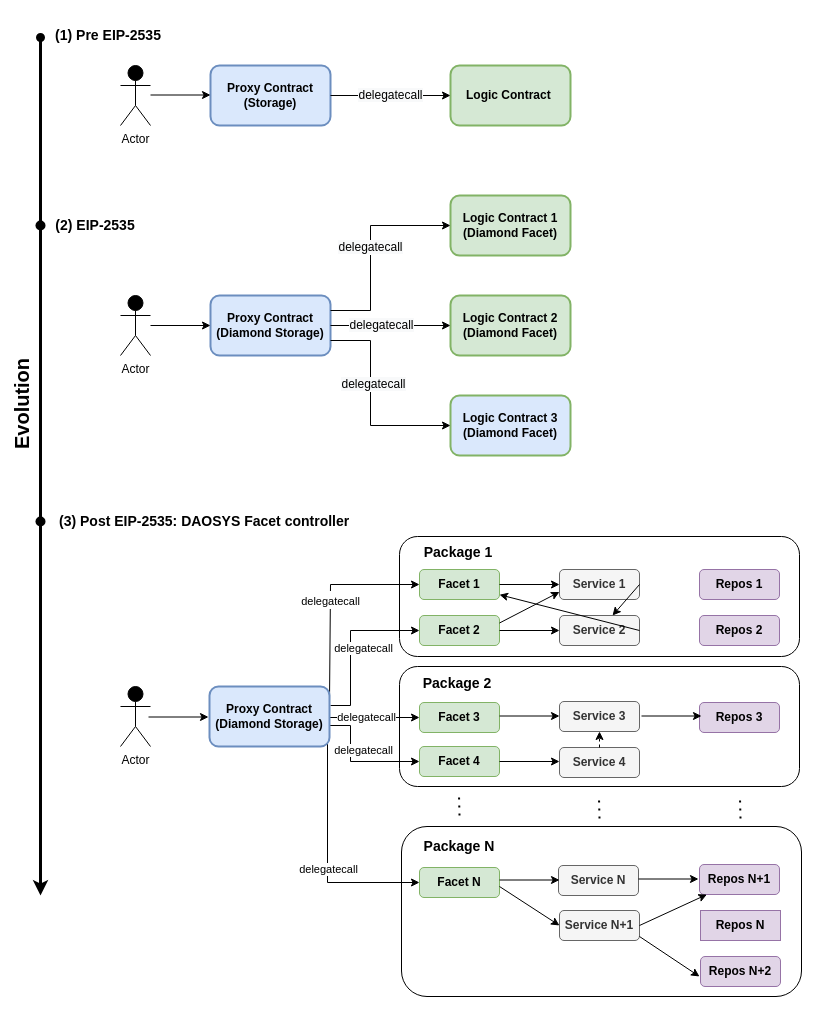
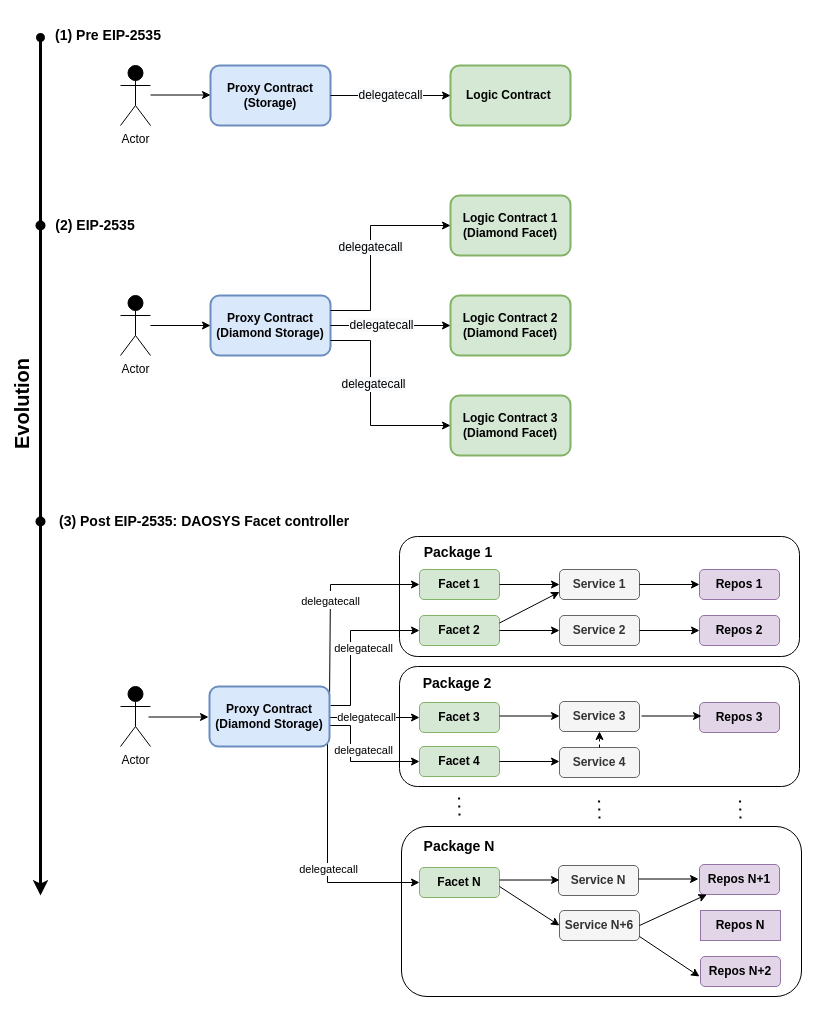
(511, 426) -> (511, 426)
(628, 598) -> (666, 585)
(573, 613) -> (666, 631)
(600, 926) -> (600, 926)
